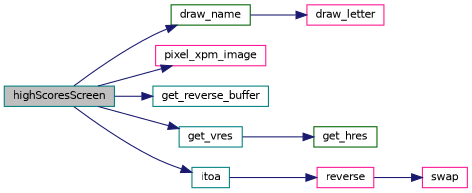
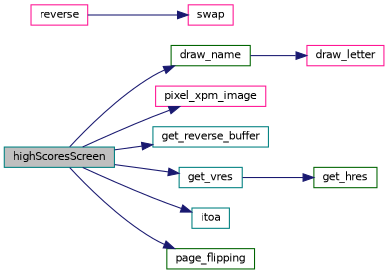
(268, 178) -> none
none -> (211, 259)
